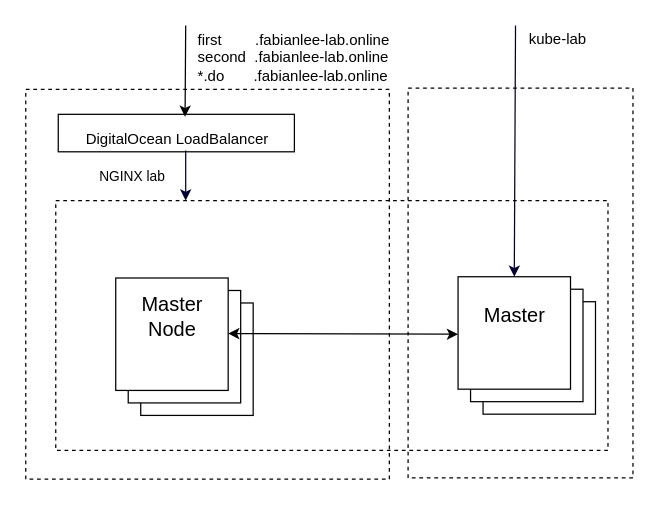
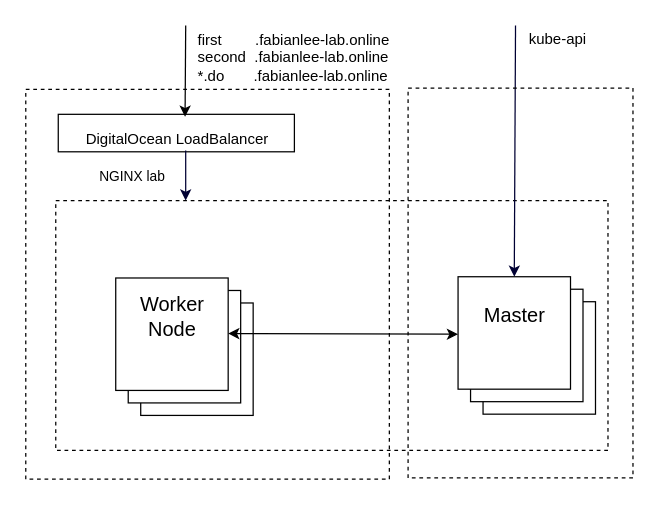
(561, 39) -> (561, 39)
(173, 317) -> (173, 317)
